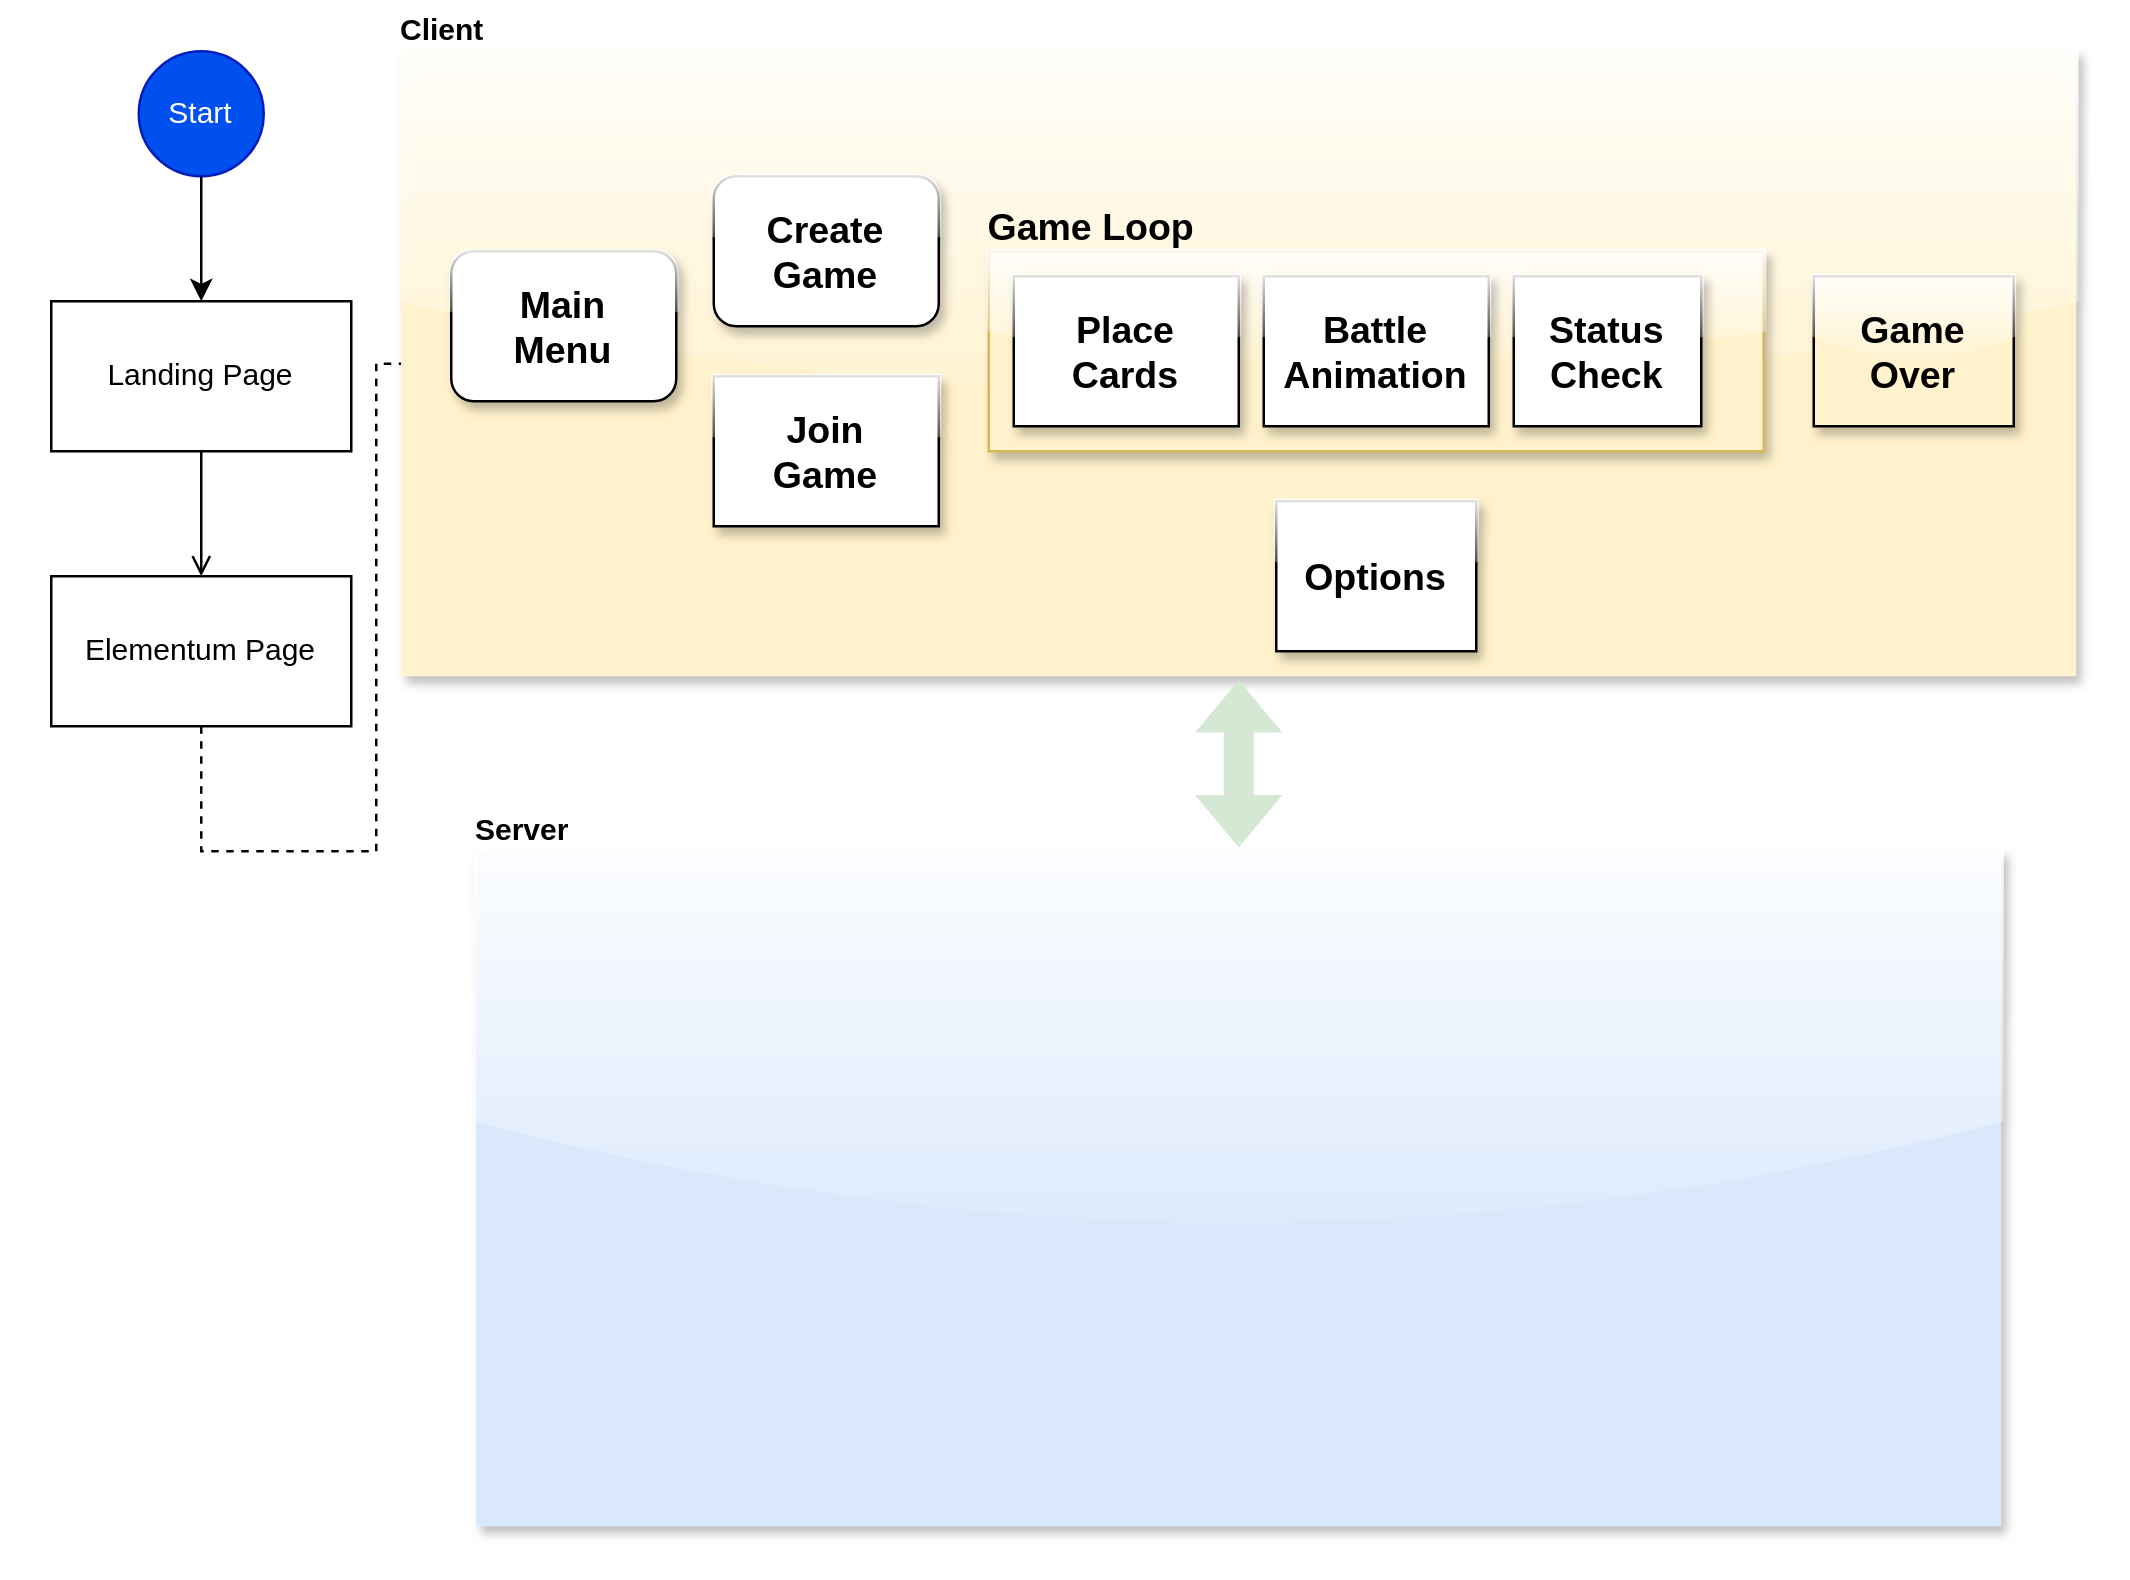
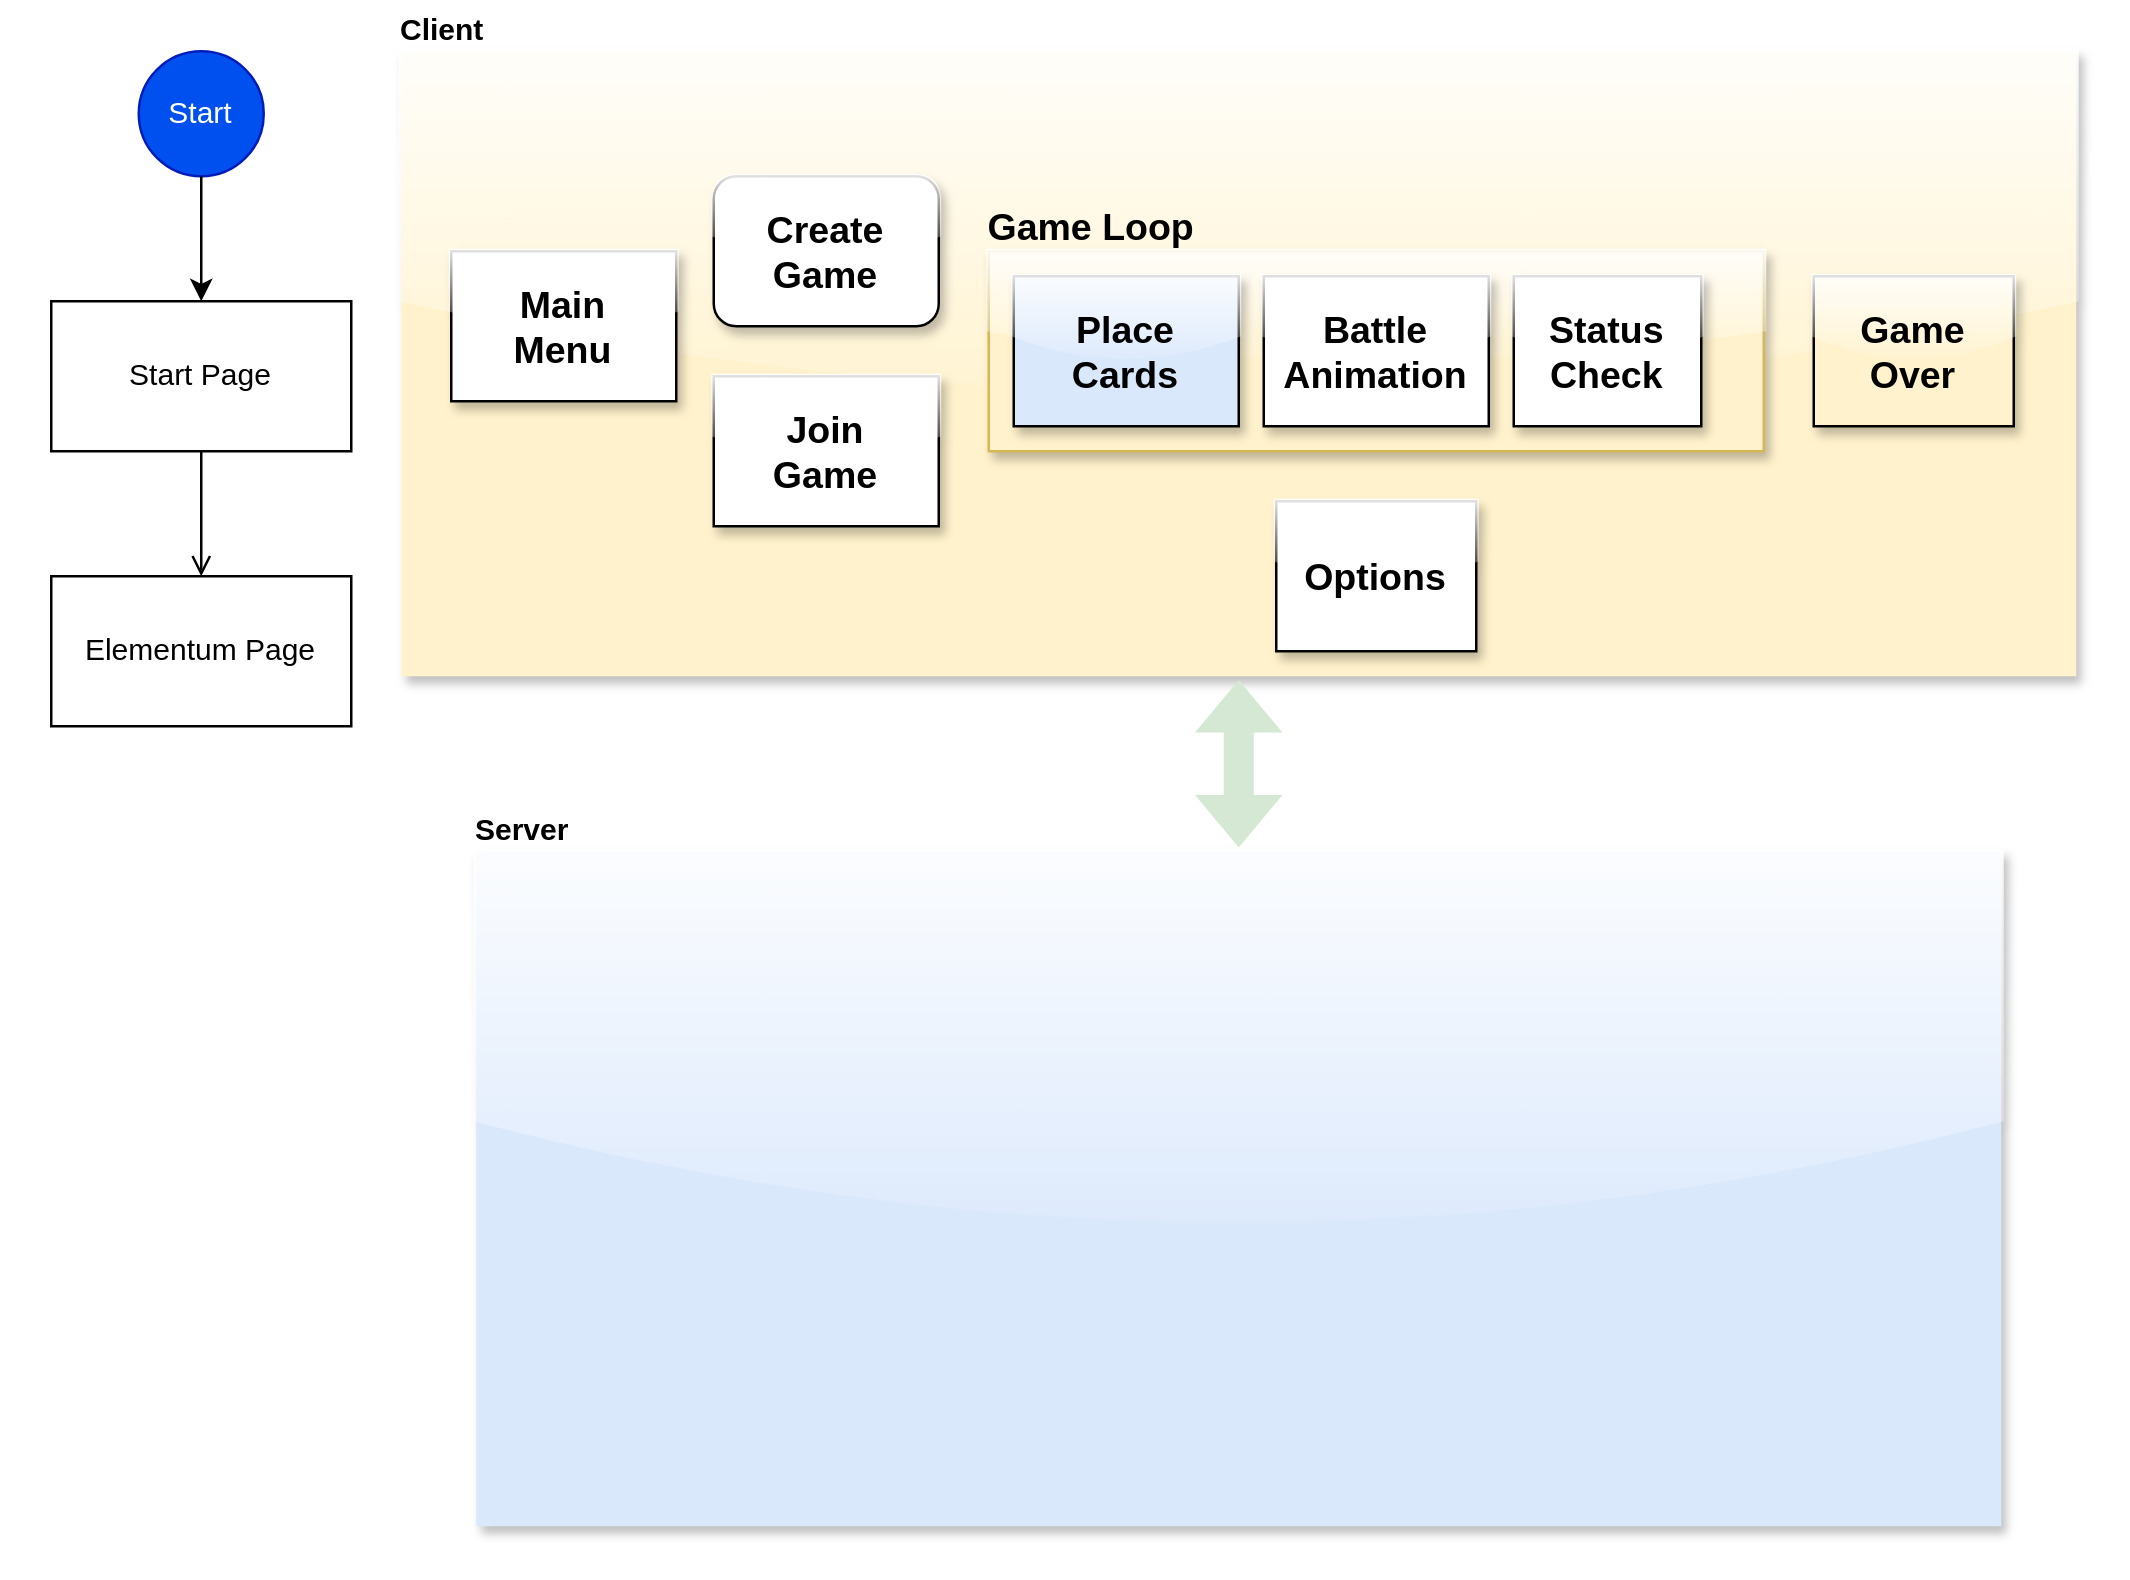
(564, 326) -> (564, 326)
(1126, 351) -> (1126, 351)
(201, 376) -> (201, 376)
(376, 745) -> none
